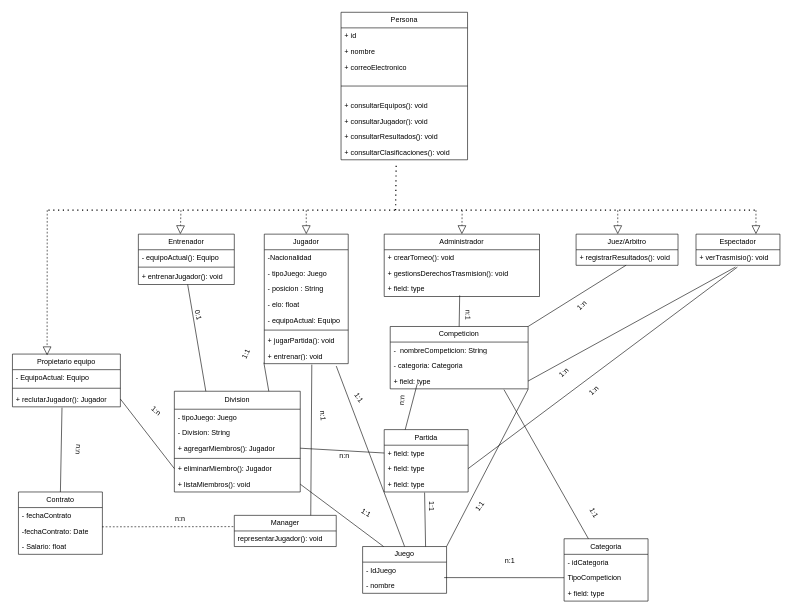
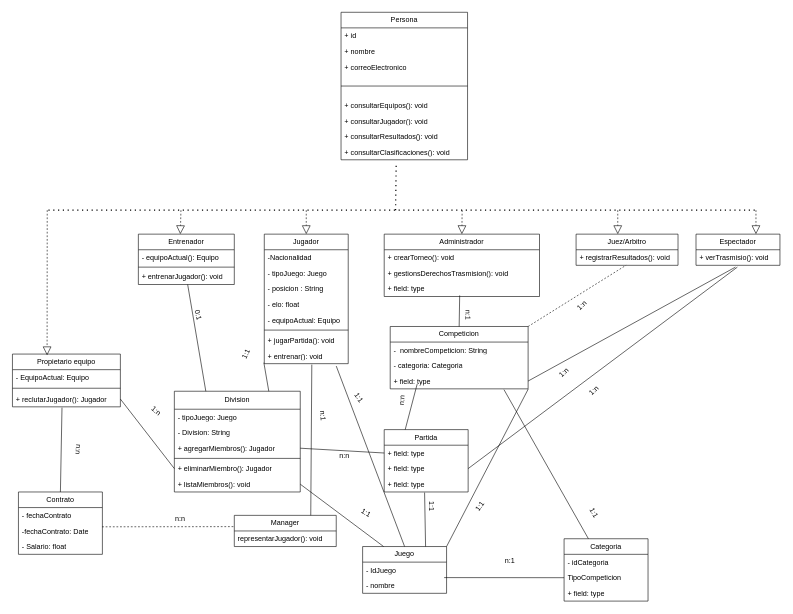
(578, 296) -> (578, 296)
